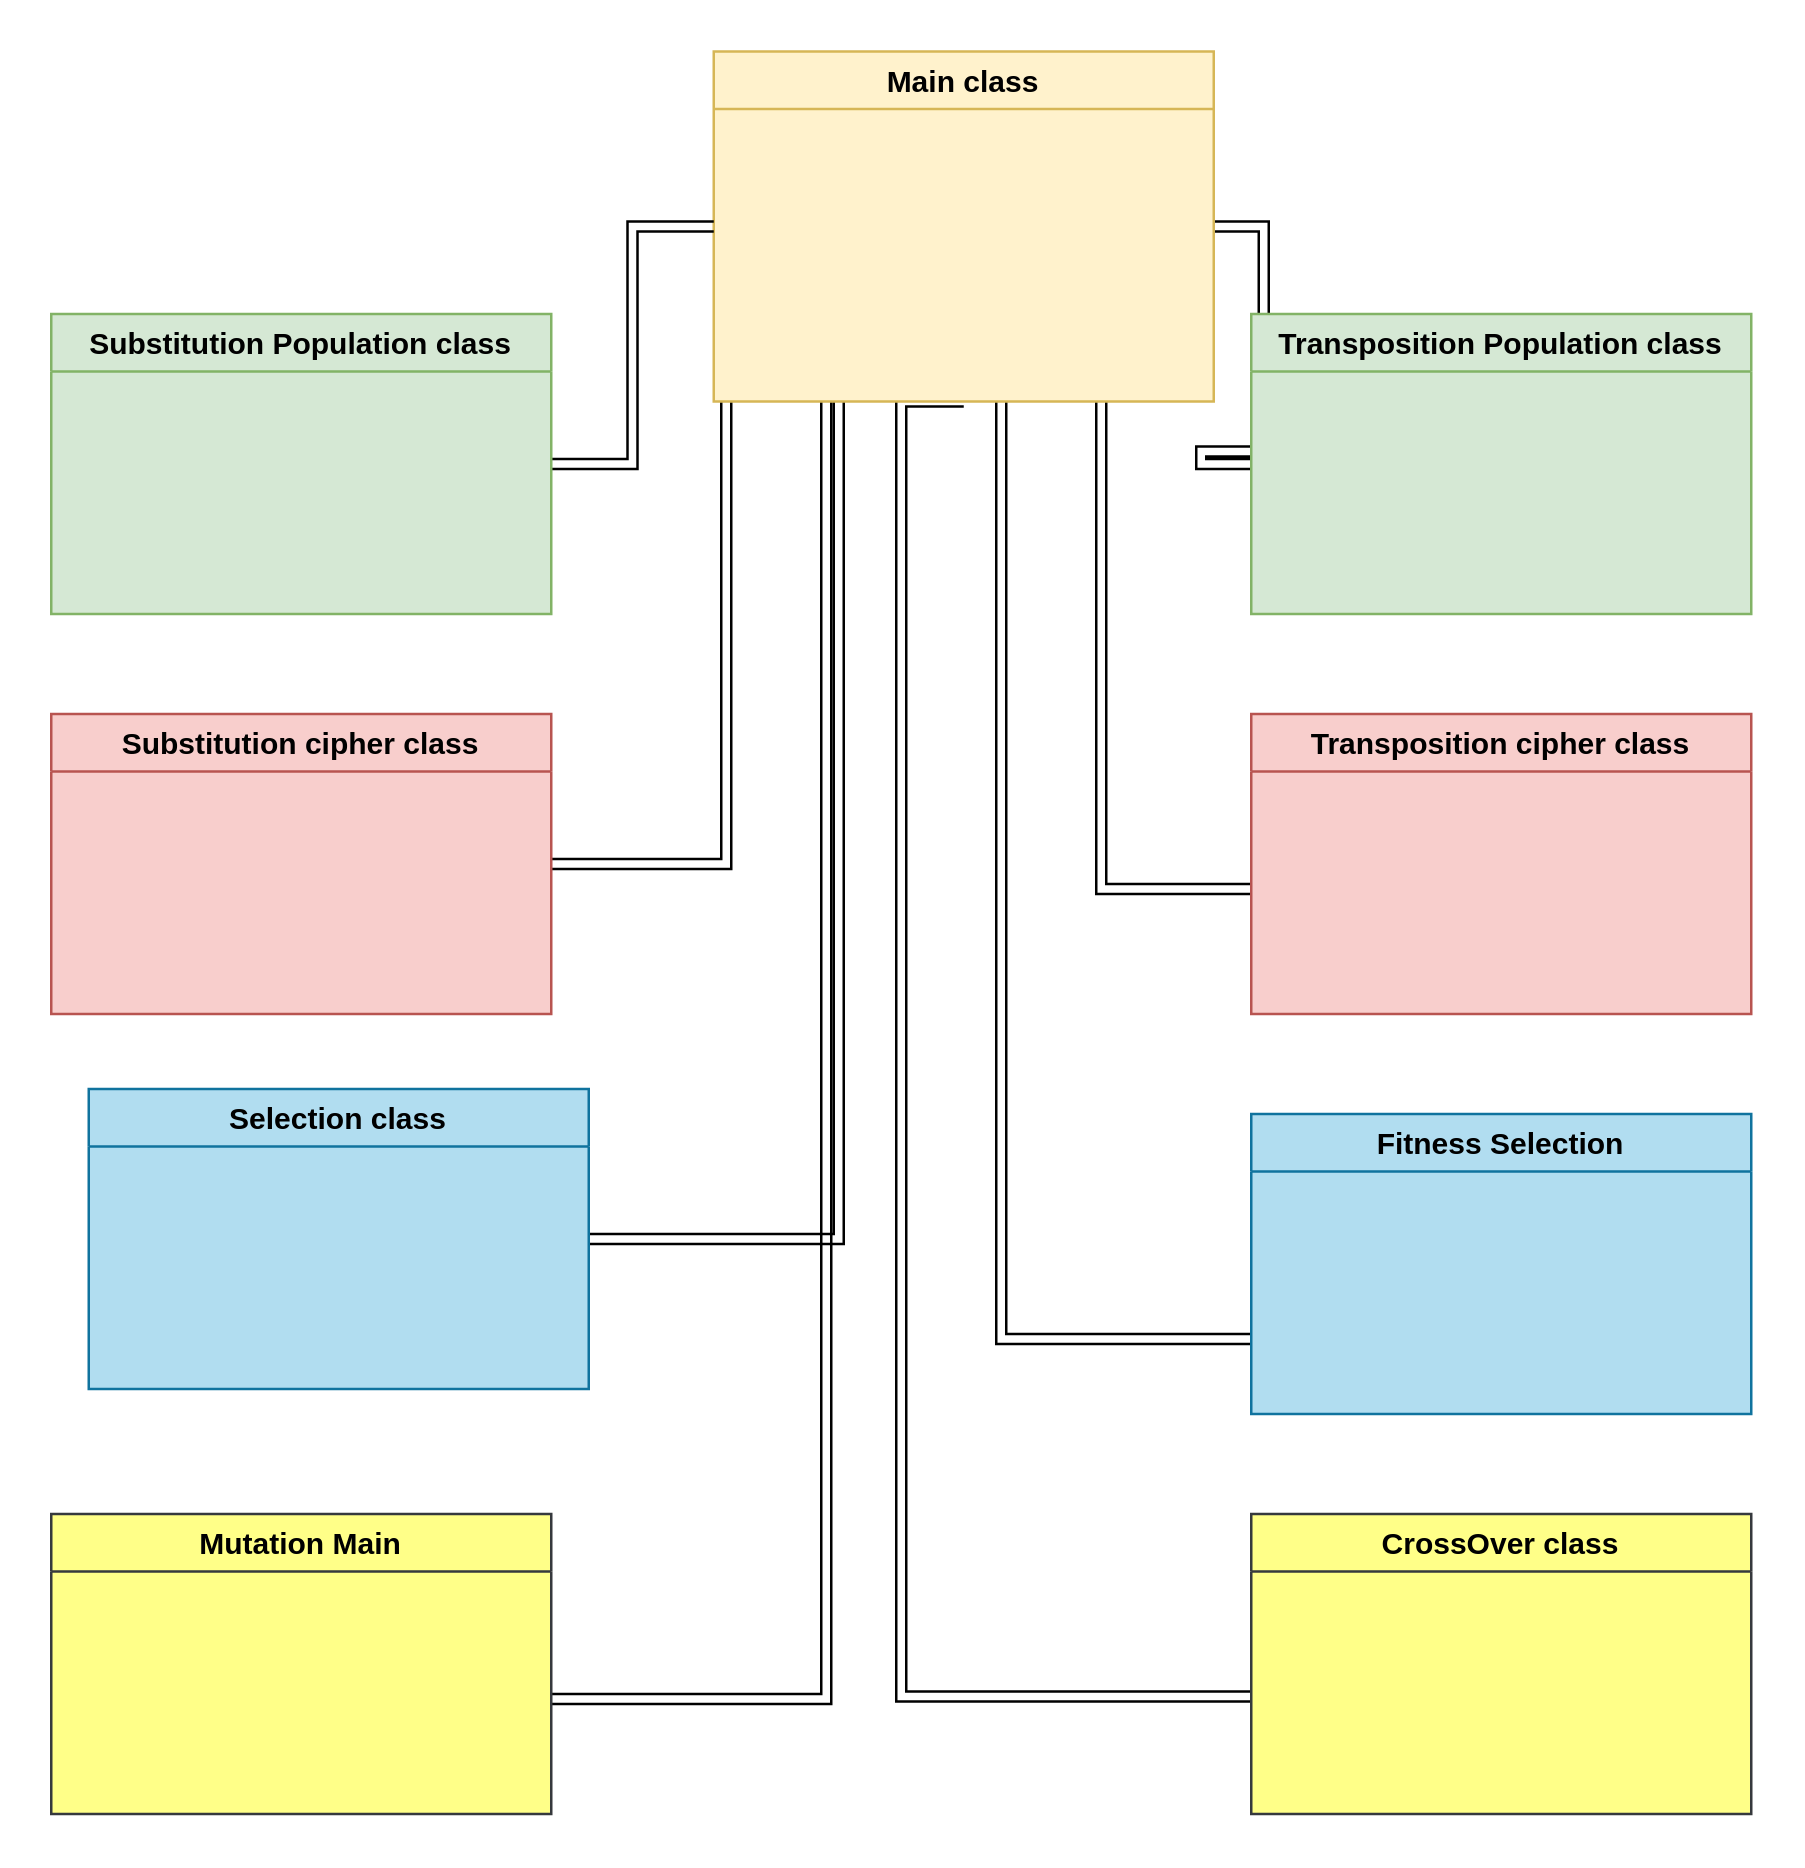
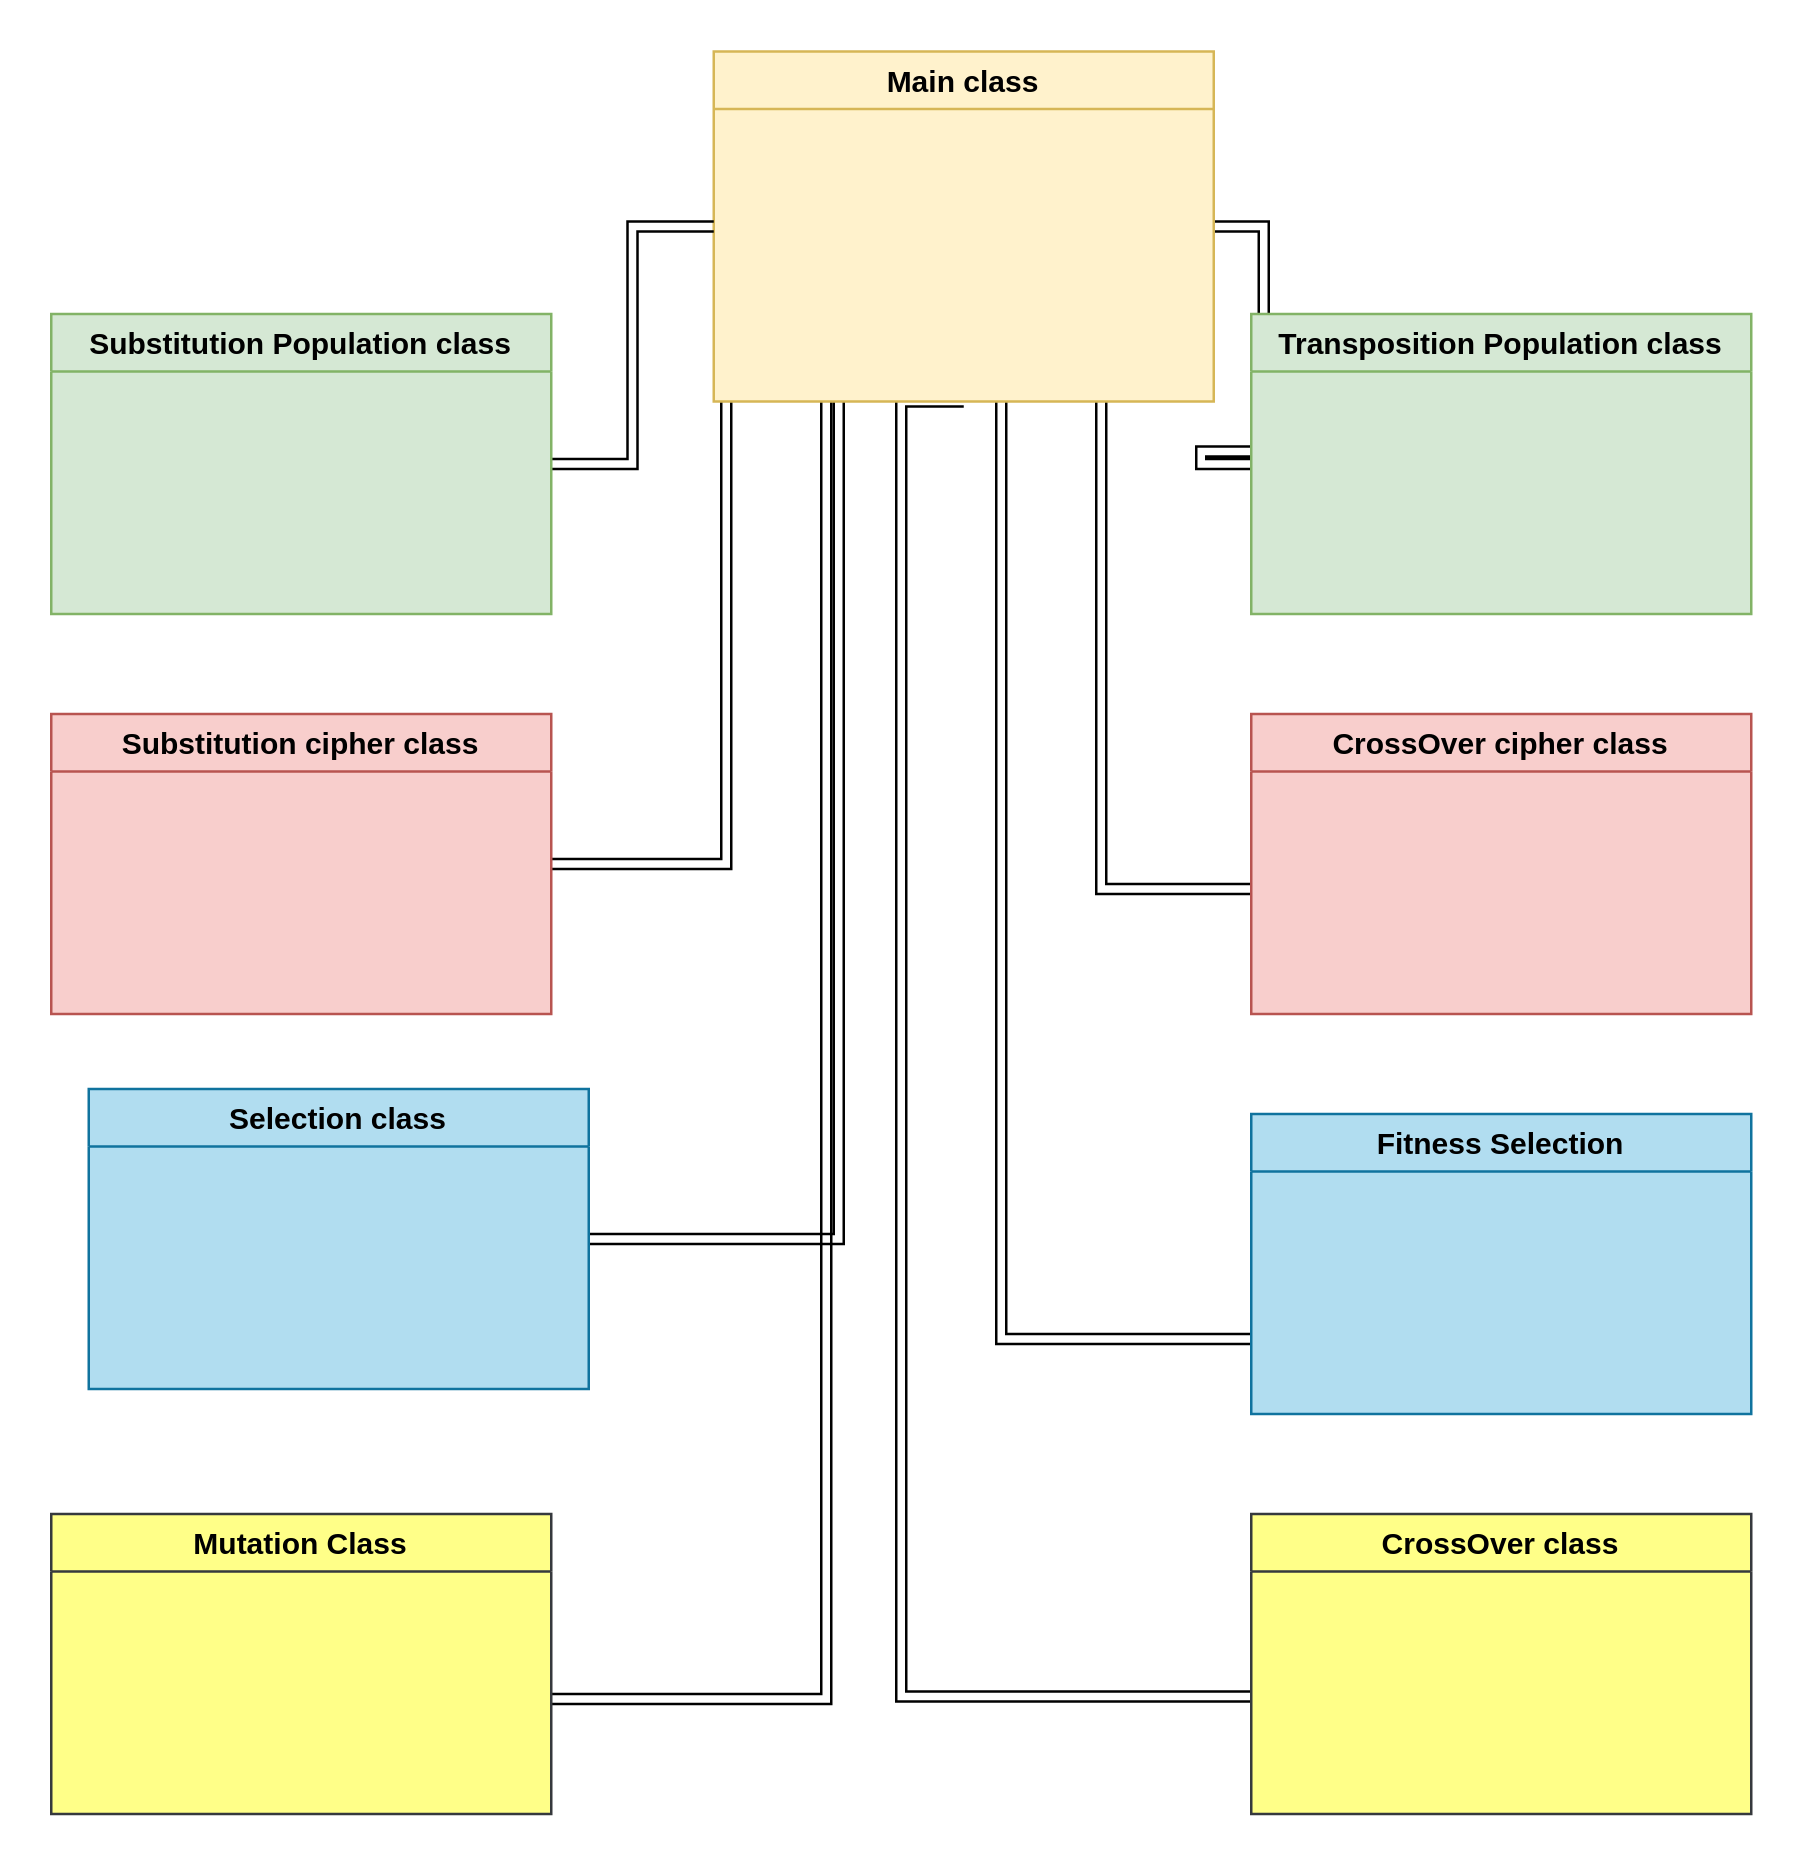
(1500, 744) -> (1500, 744)
(300, 1544) -> (300, 1544)
